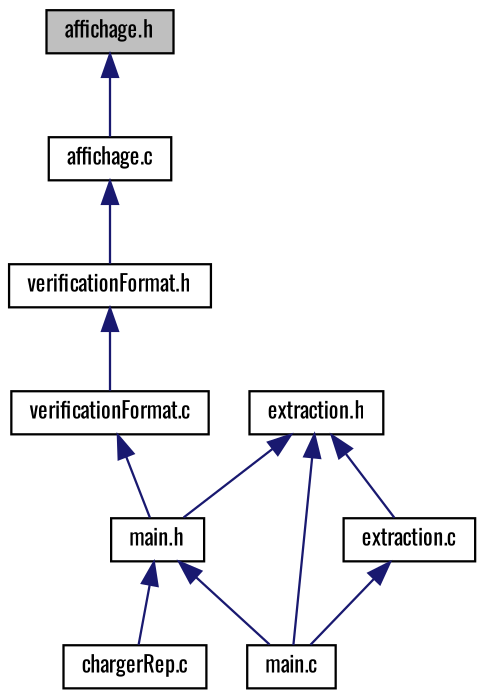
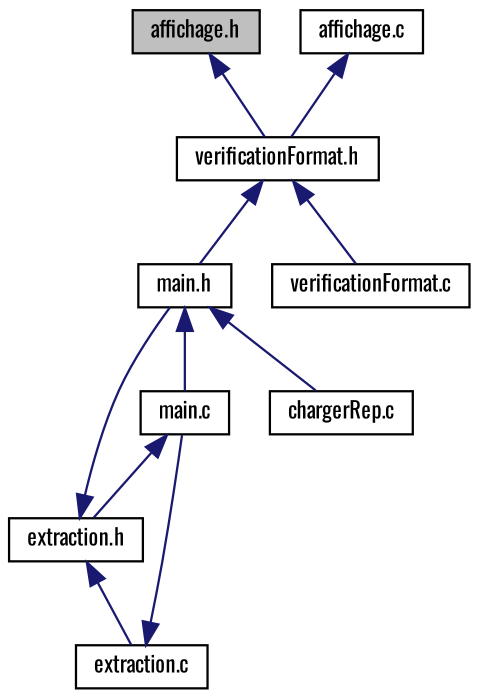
(110, 107) -> (244, 105)
(138, 487) -> (224, 232)
(303, 551) -> (123, 485)
